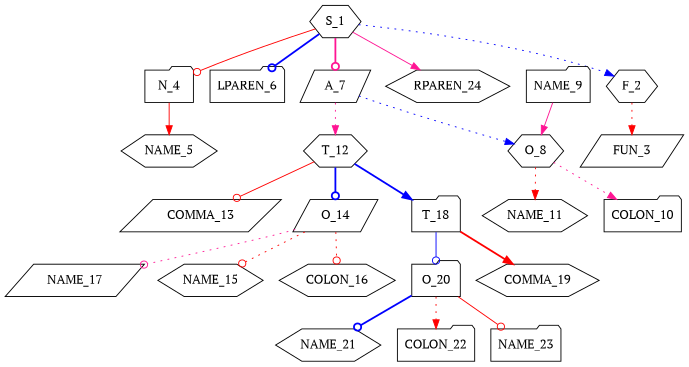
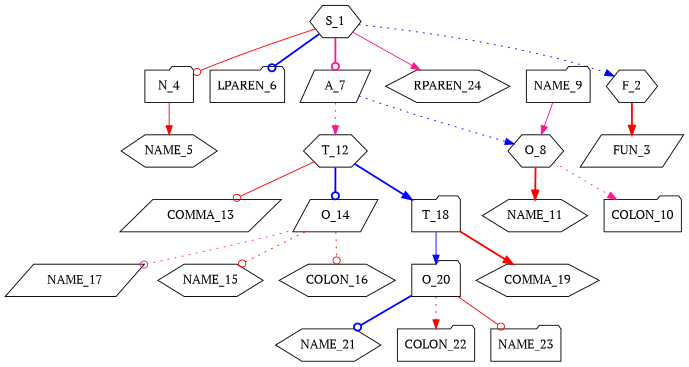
(632, 114) -> (632, 114)
(535, 179) -> (535, 179)
(436, 244) -> (436, 244)
